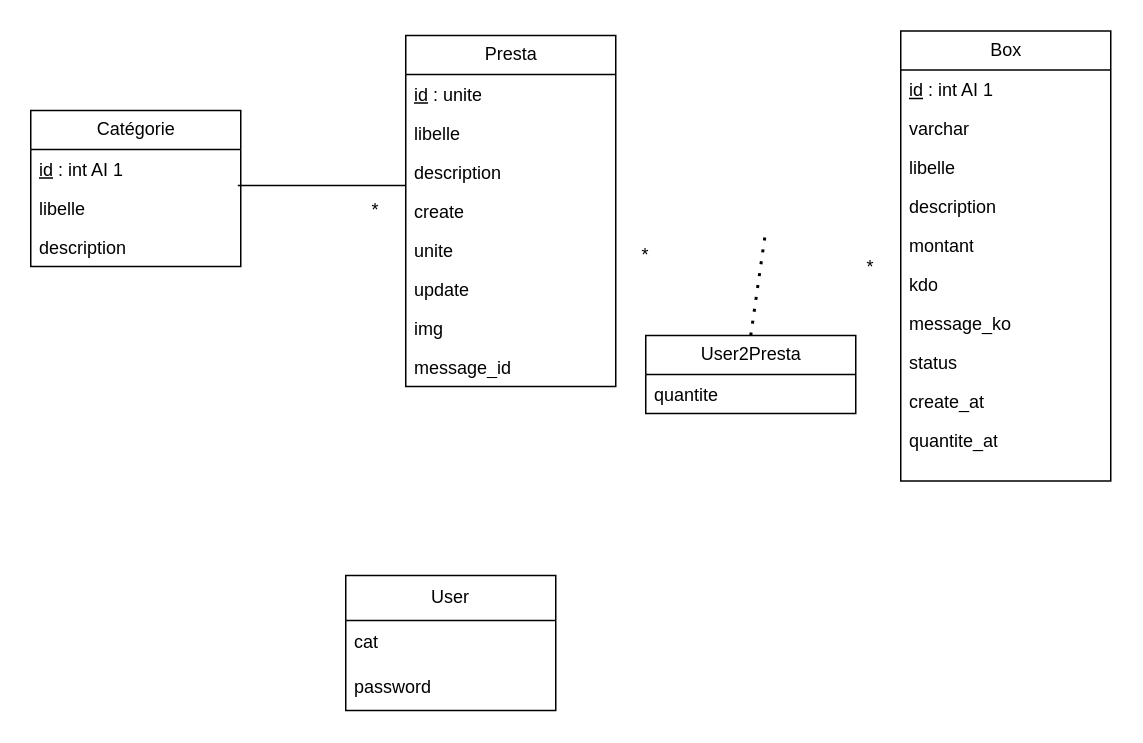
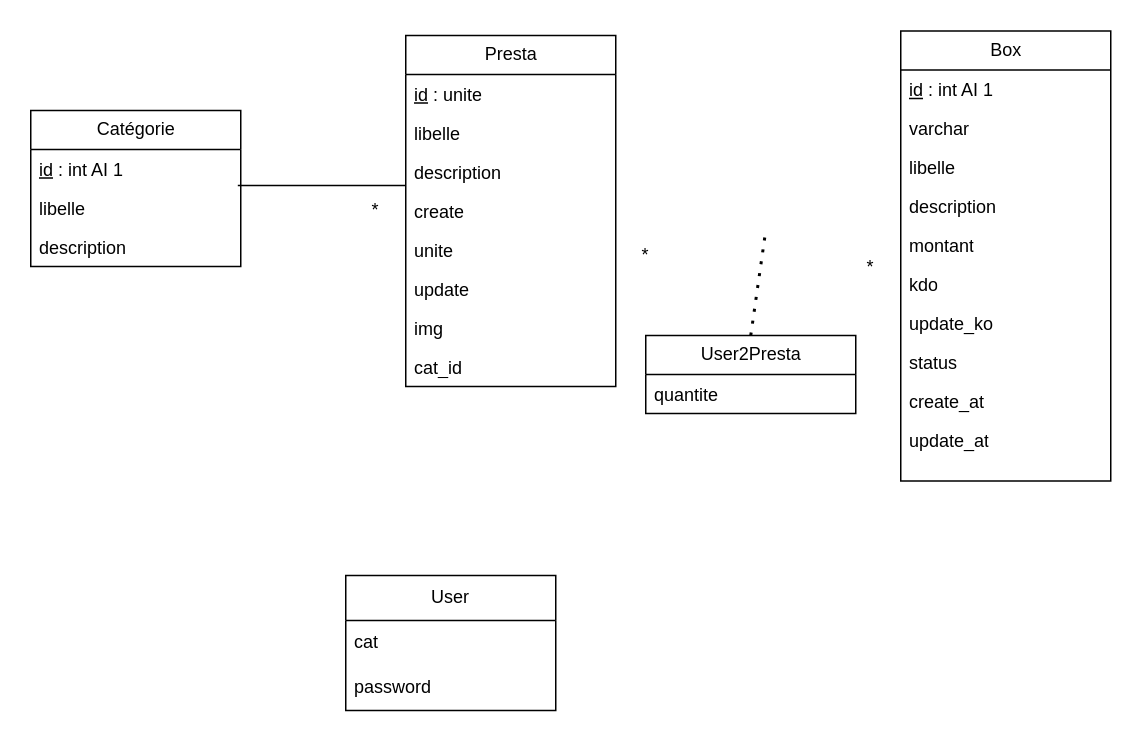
(960, 325) -> (955, 325)
(463, 369) -> (443, 369)
(963, 442) -> (955, 442)
